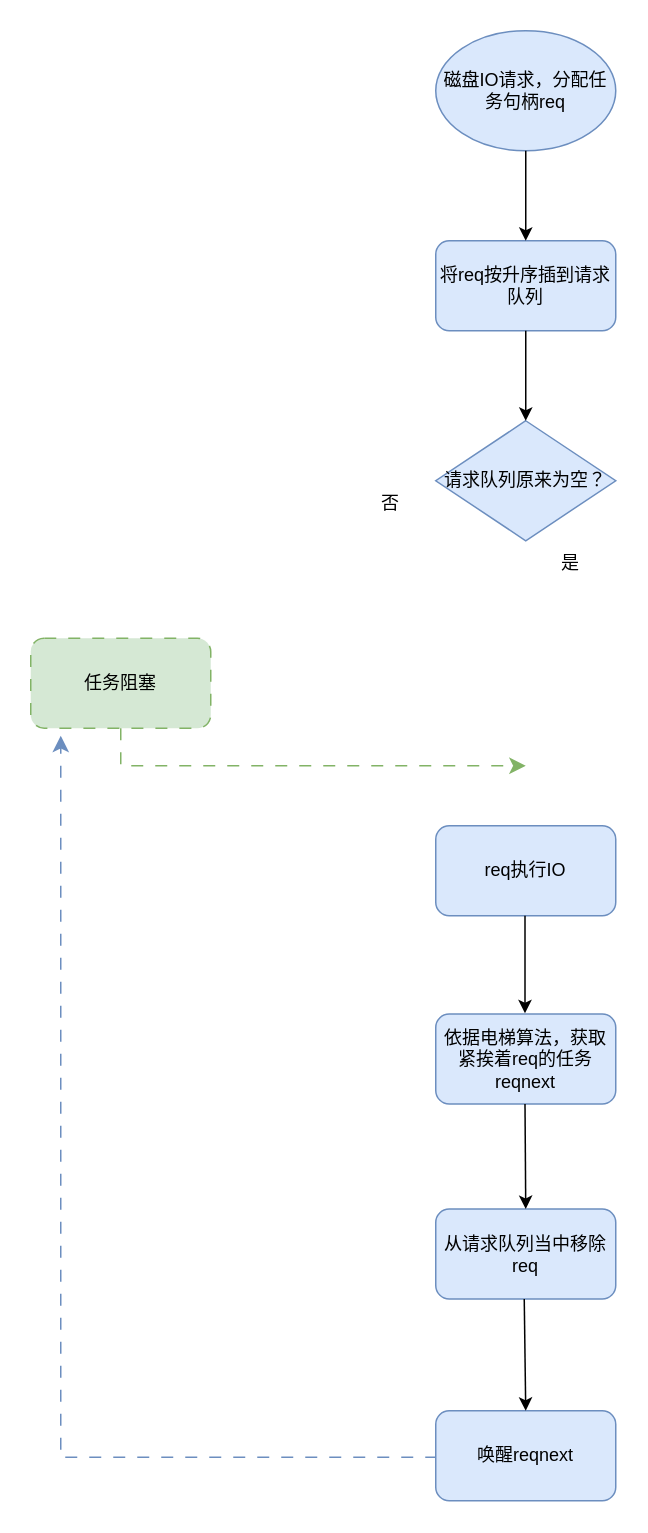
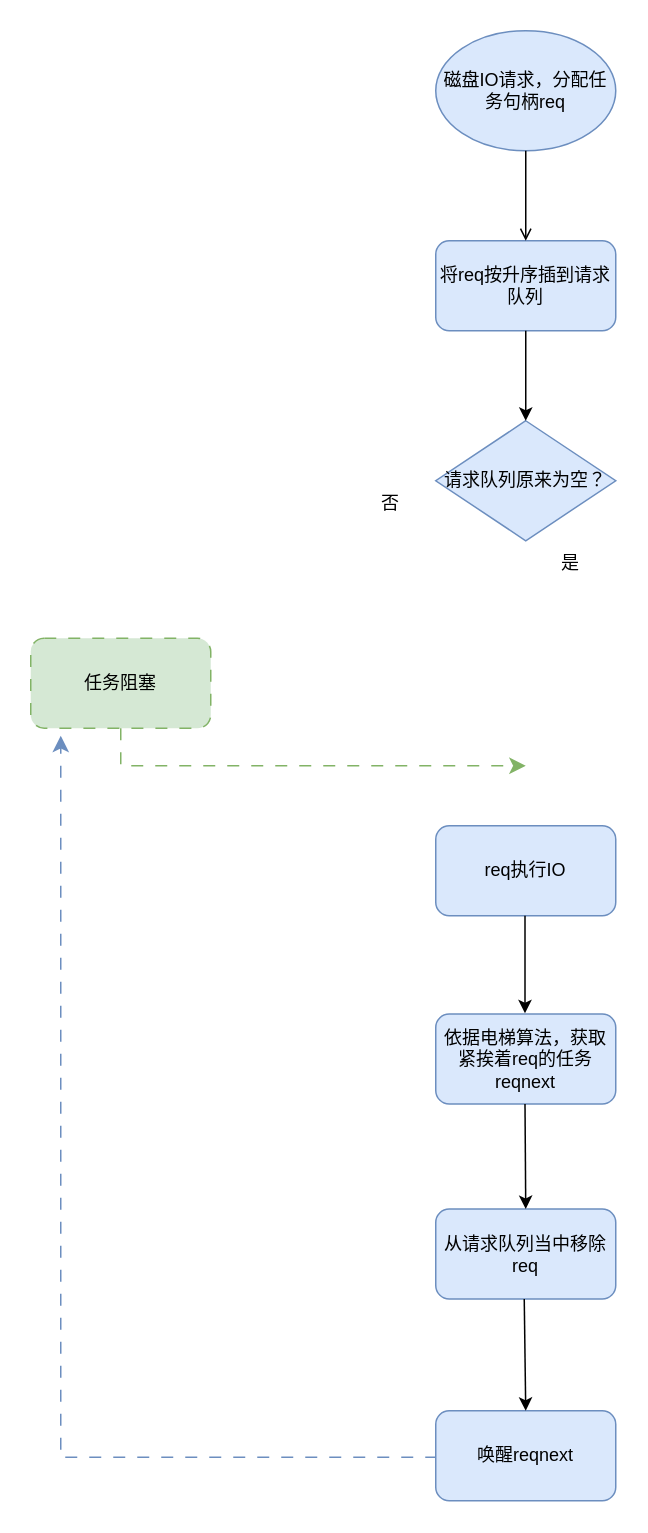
(526, 229) -> (526, 231)
